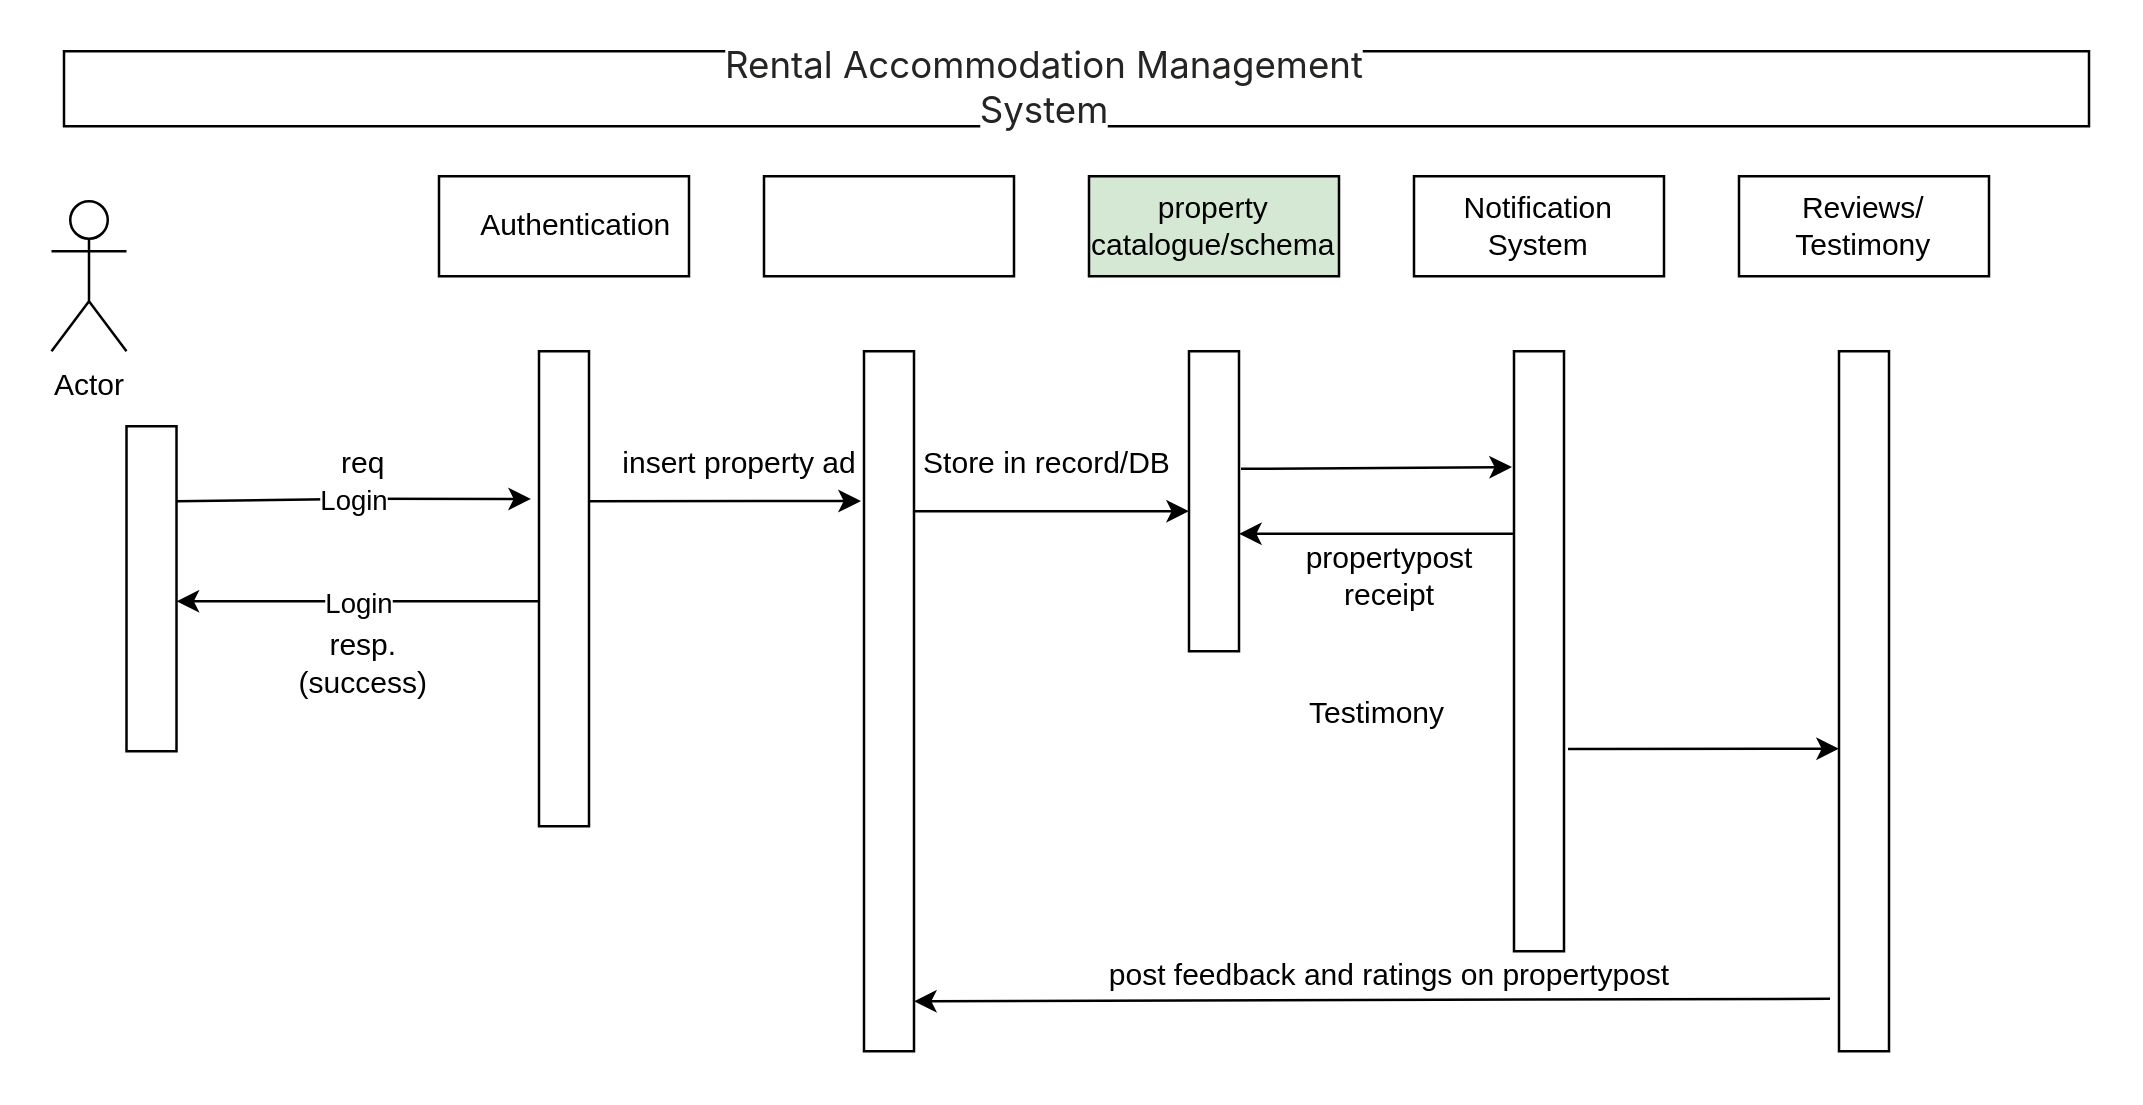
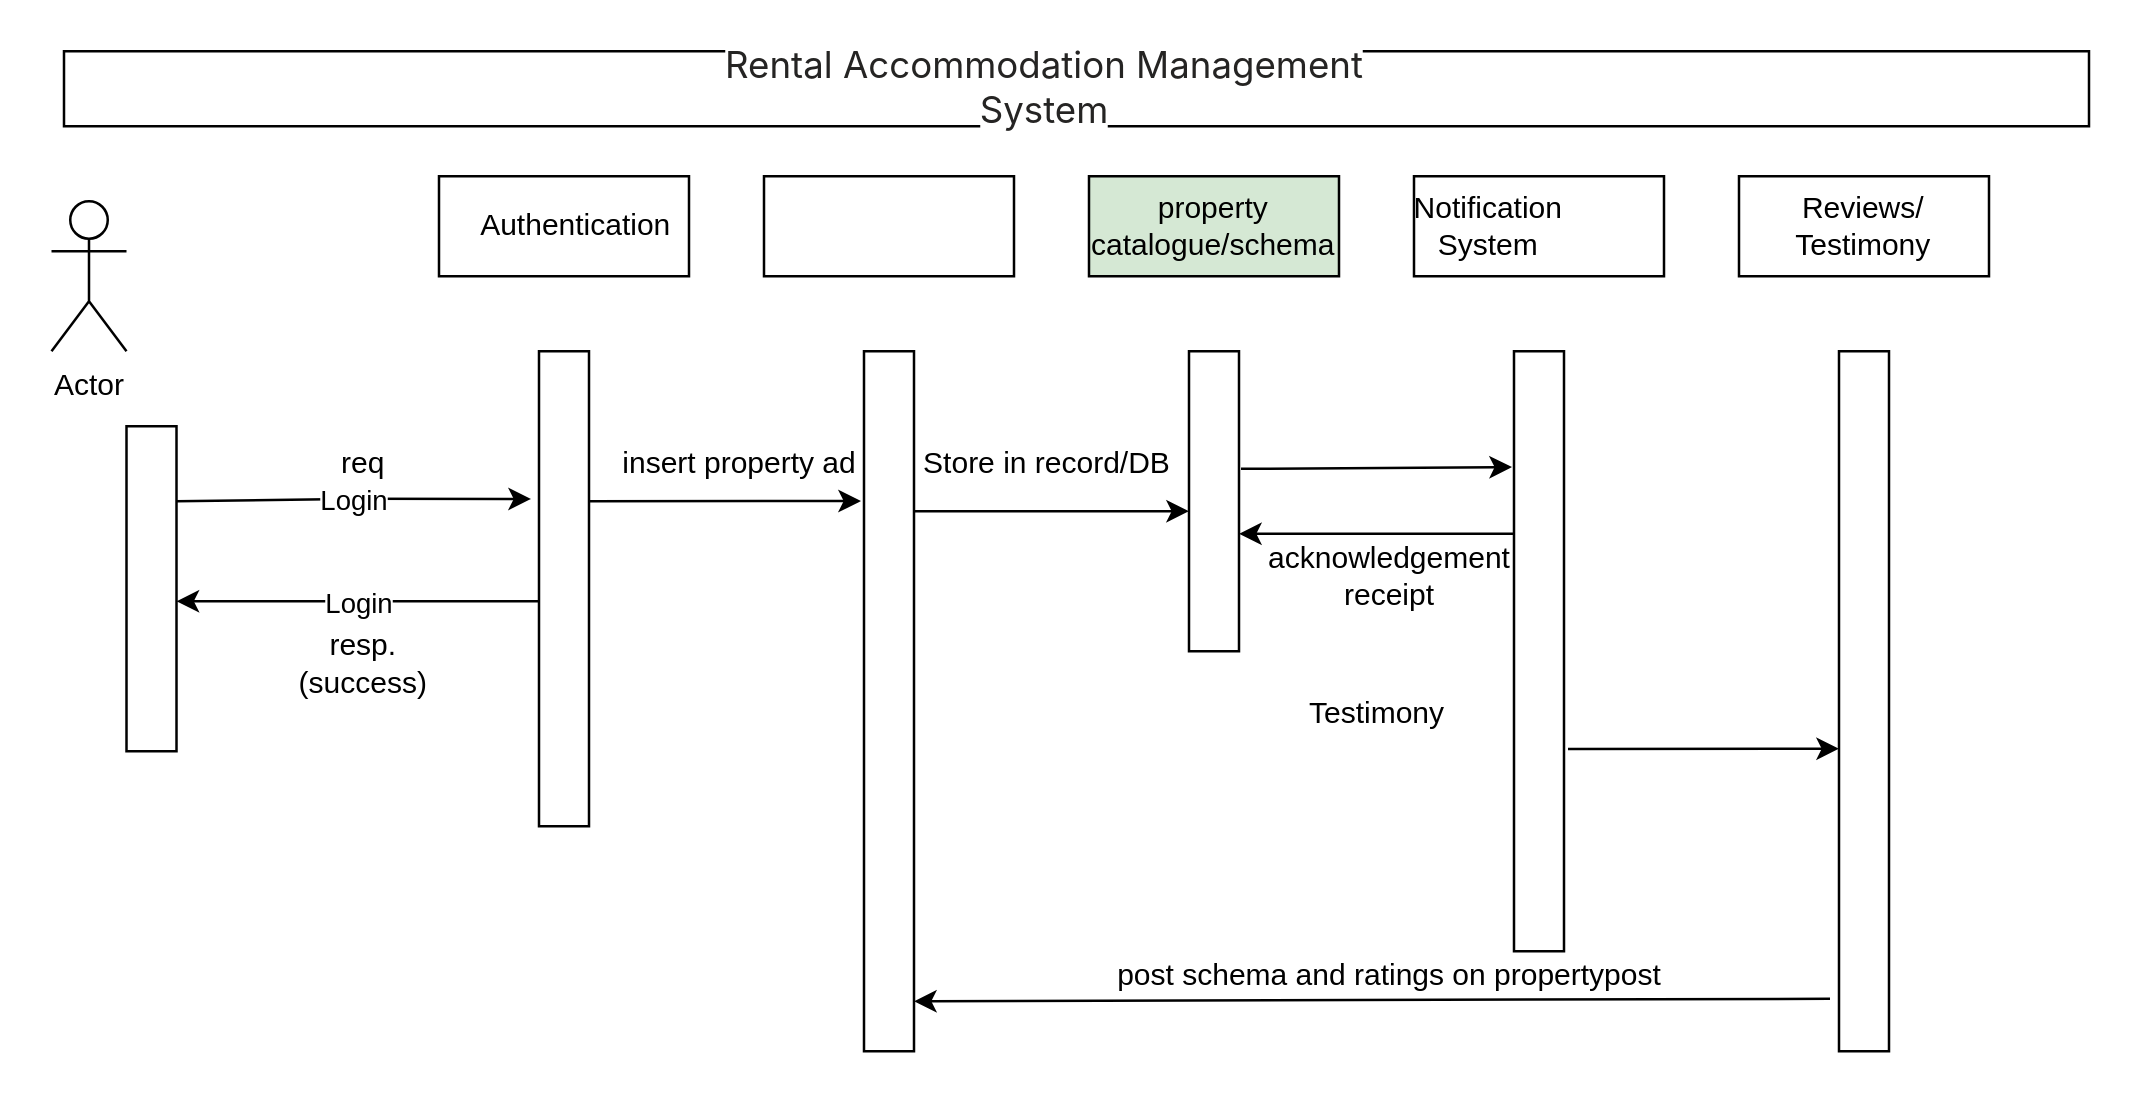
(1539, 226) -> (1489, 226)
(1390, 576) -> (1390, 576)
(1390, 976) -> (1390, 976)
